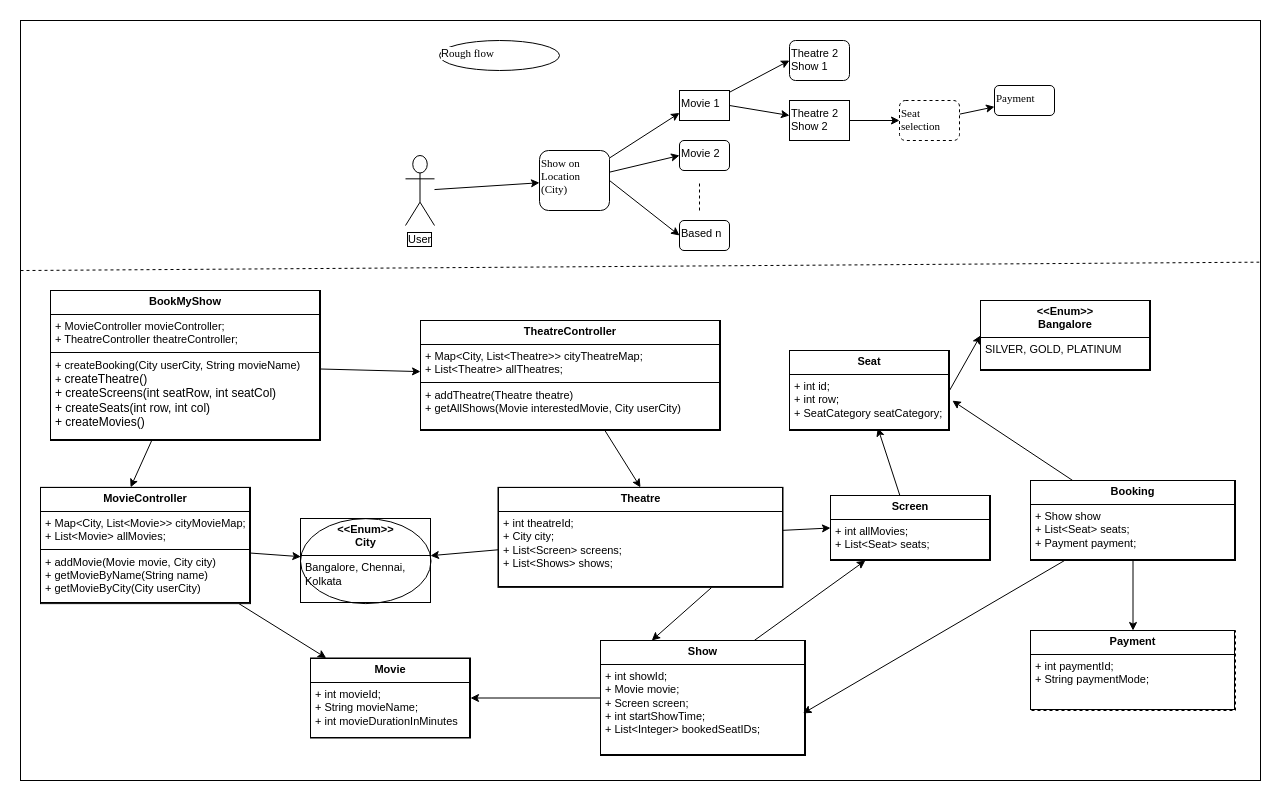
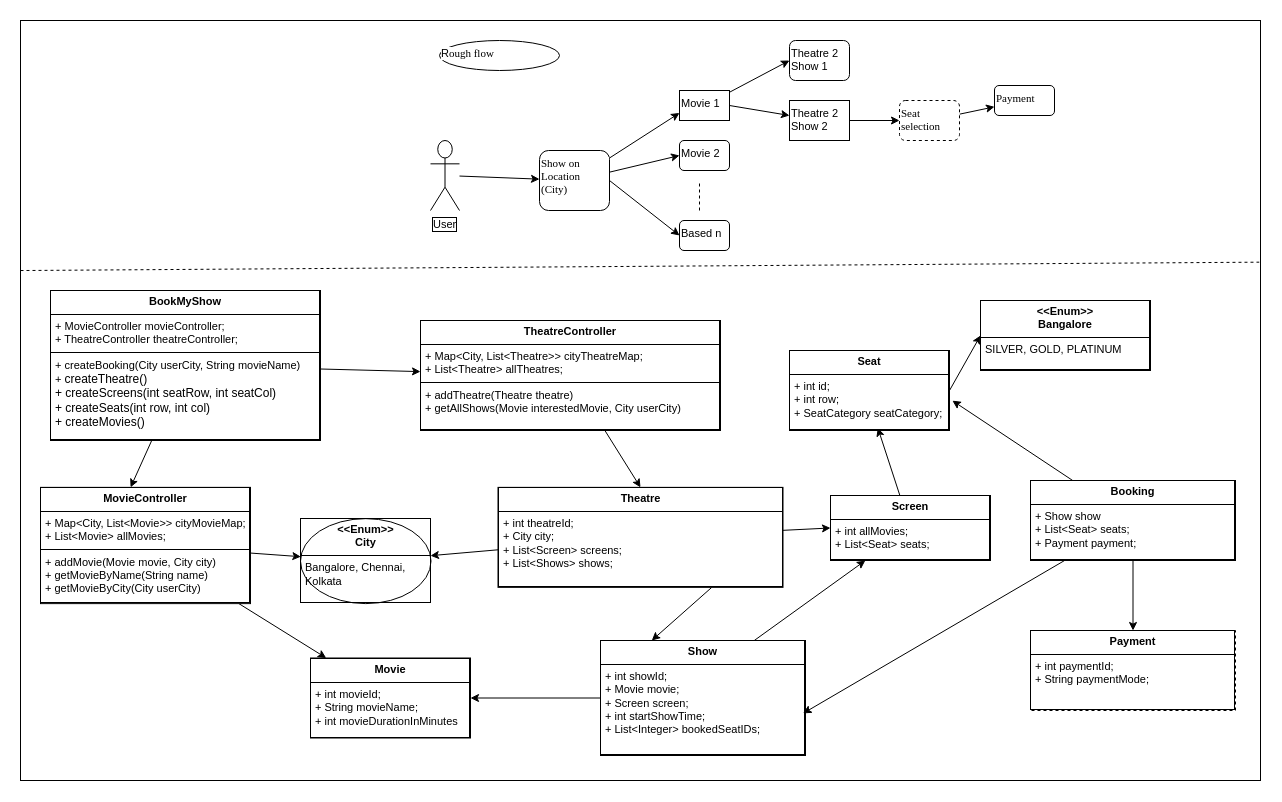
(420, 191) -> (445, 176)
